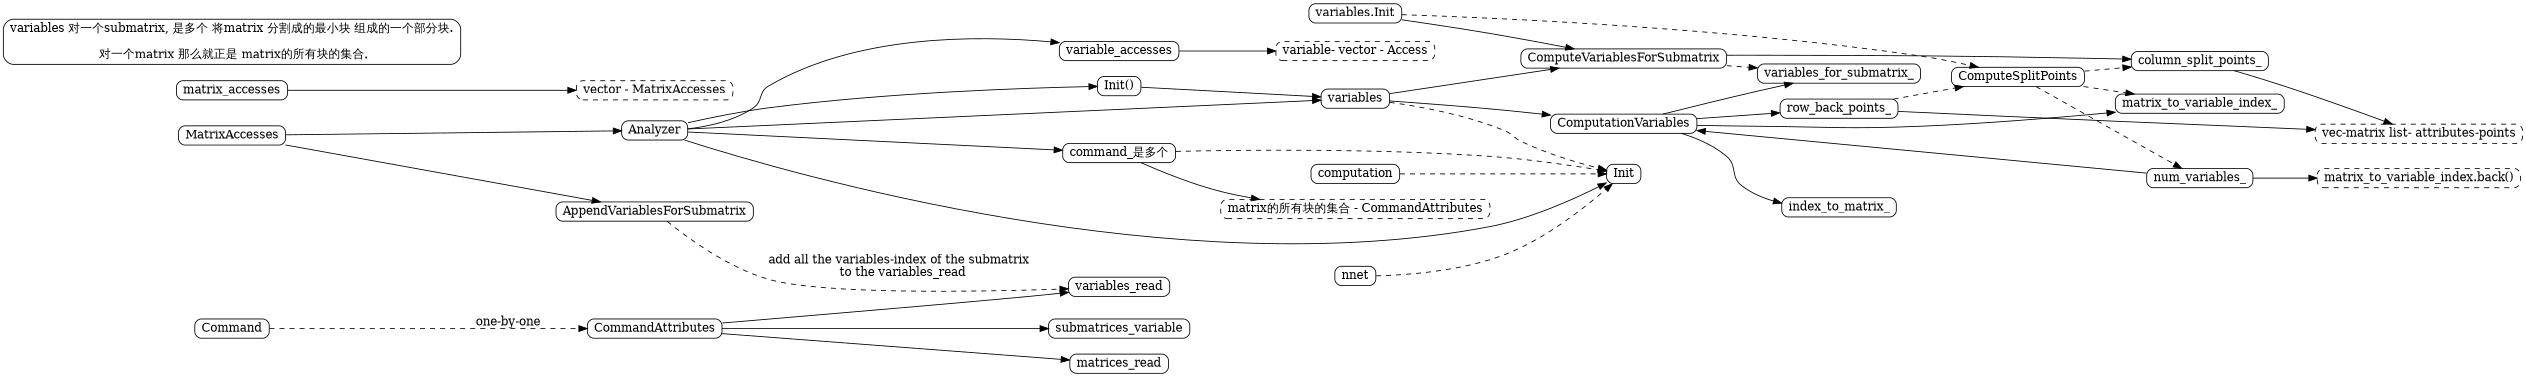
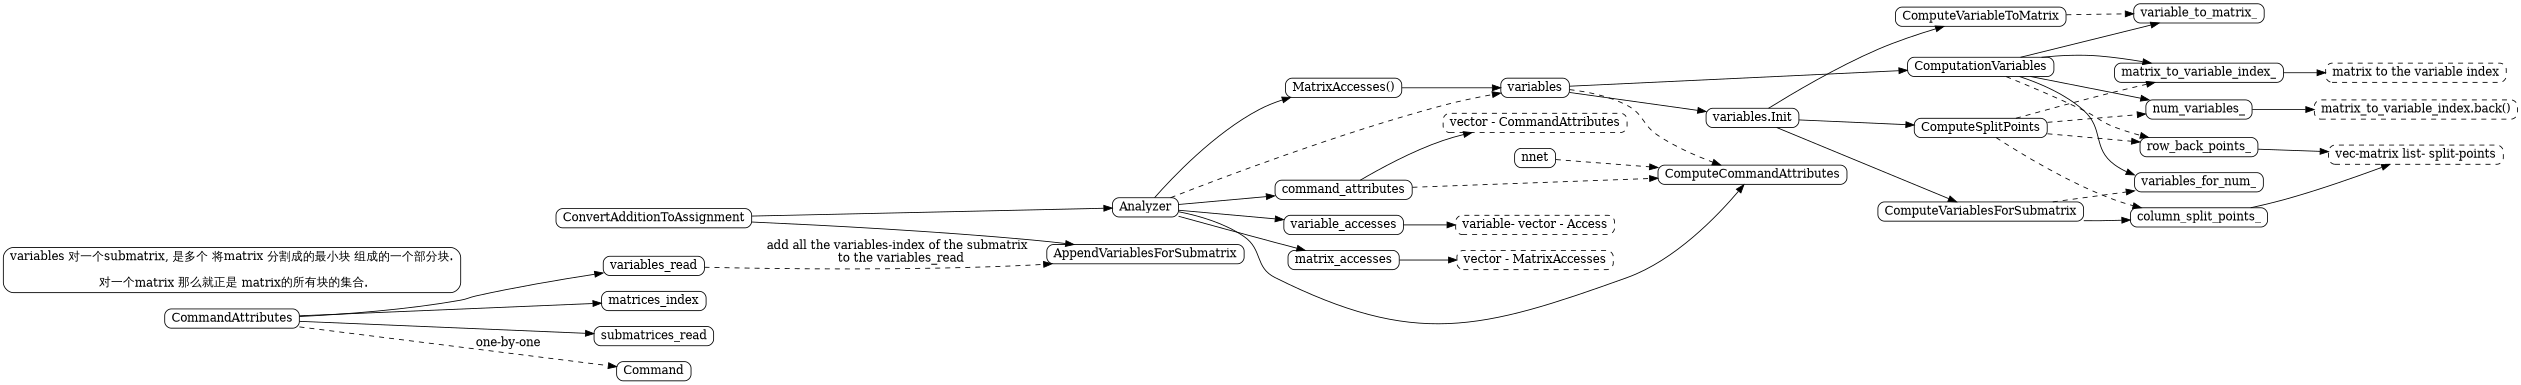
none -> (1981, 17)
(1687, 31) -> (1852, 122)
none -> (2416, 73)
(1839, 74) -> (2199, 182)
(1470, 82) -> (1634, 101)
(1119, 86) -> (1344, 88)
(1924, 94) -> (2089, 138)
(1000, 115) -> (1329, 140)
(1734, 116) -> (2057, 98)
(2419, 134) -> (2416, 155)
(232, 135) -> (654, 218)
(1926, 152) -> (2086, 87)
(1119, 153) -> (1344, 190)
(1355, 174) -> none
(1624, 174) -> (1752, 175)
(1839, 207) -> (2199, 13)
(1355, 209) -> (1535, 123)
none -> (1253, 236)
(855, 289) -> (874, 269)
(424, 329) -> (454, 346)
(1119, 329) -> (654, 336)
(1119, 364) -> (654, 301)
